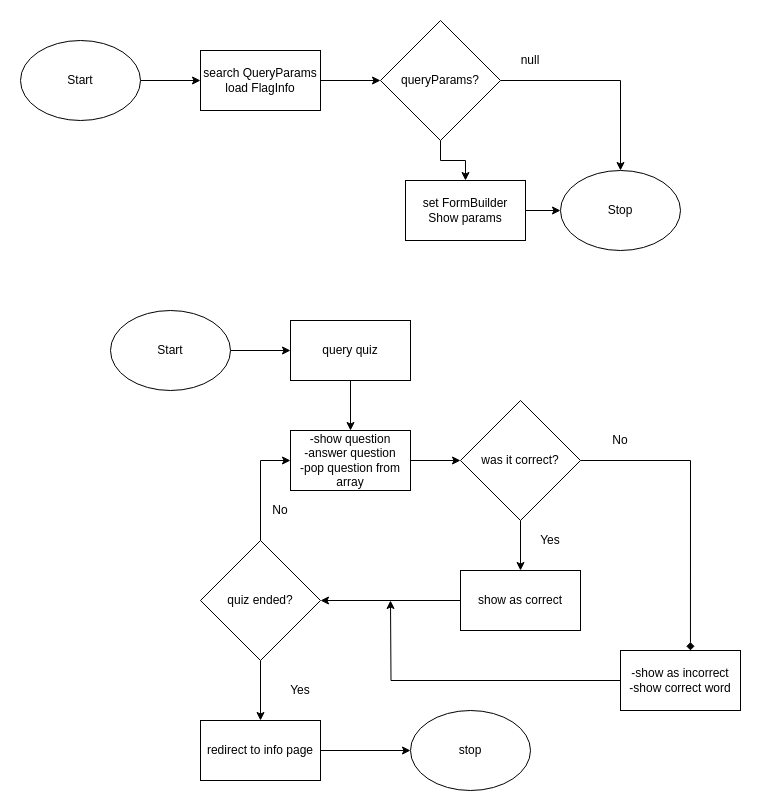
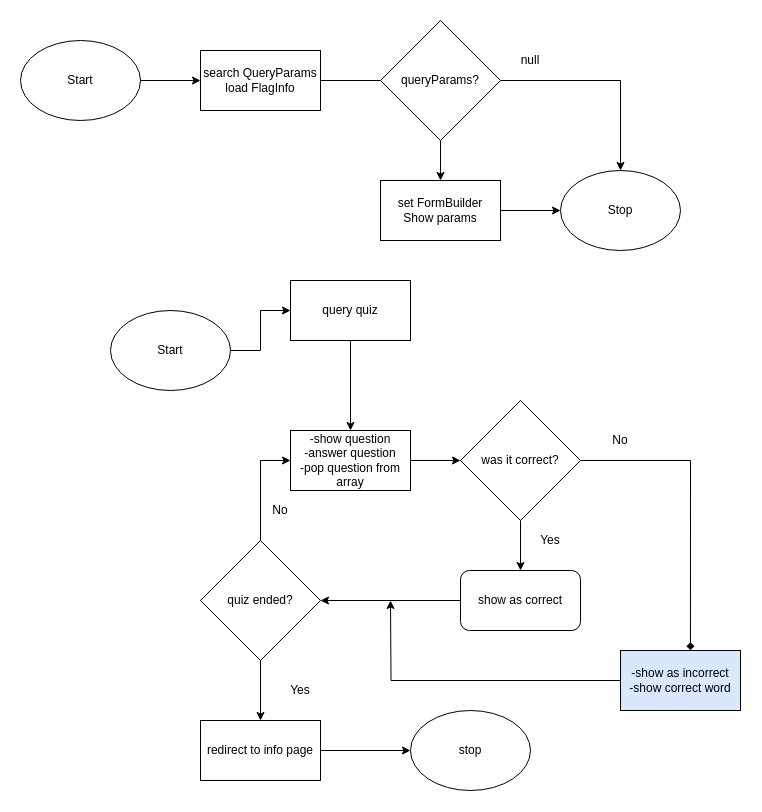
(372, 81) -> (375, 81)
(466, 211) -> (441, 211)
(351, 351) -> (351, 311)
(521, 601) -> (521, 601)
(681, 681) -> (681, 681)
